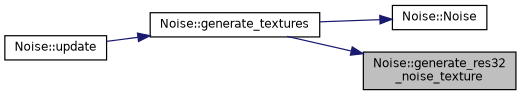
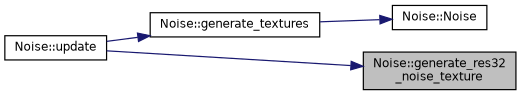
(319, 44) -> (229, 58)
